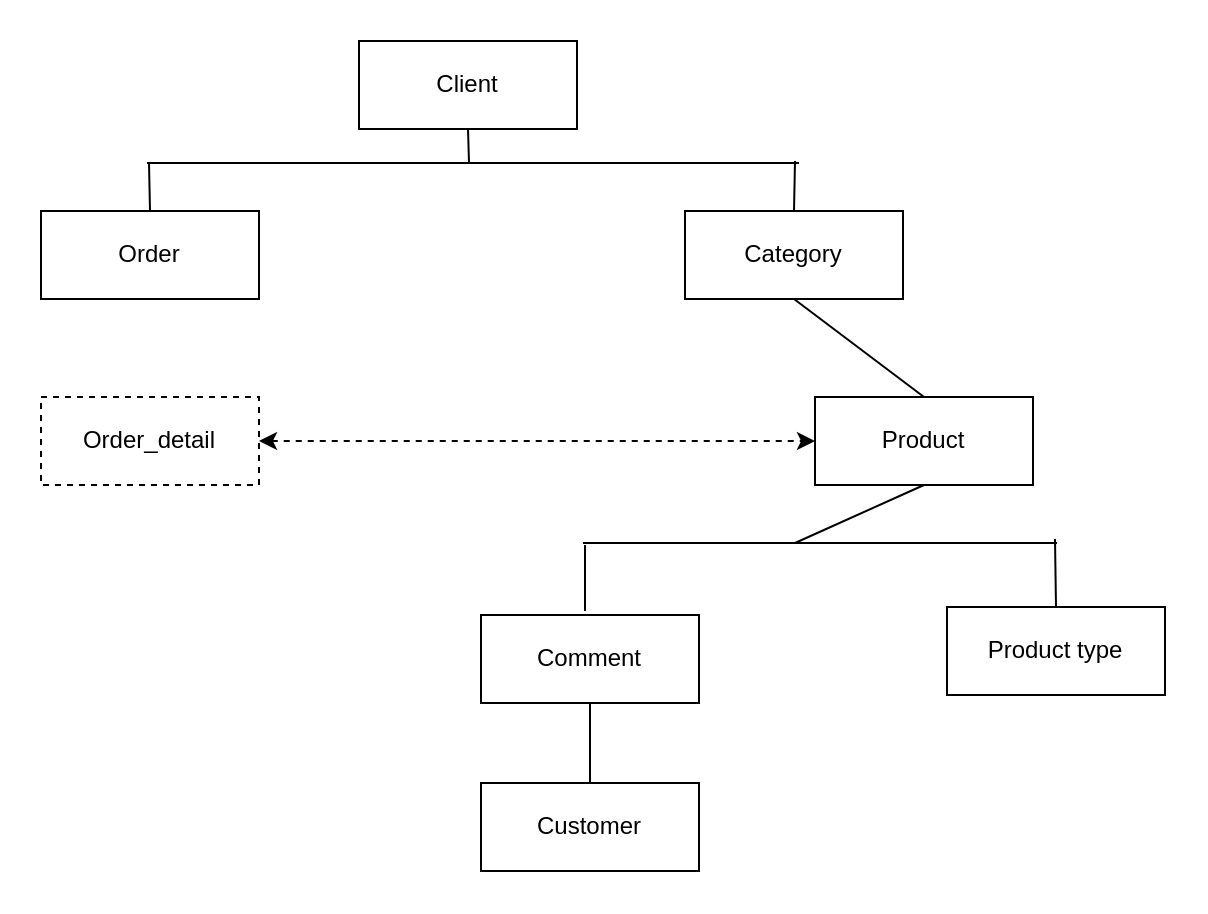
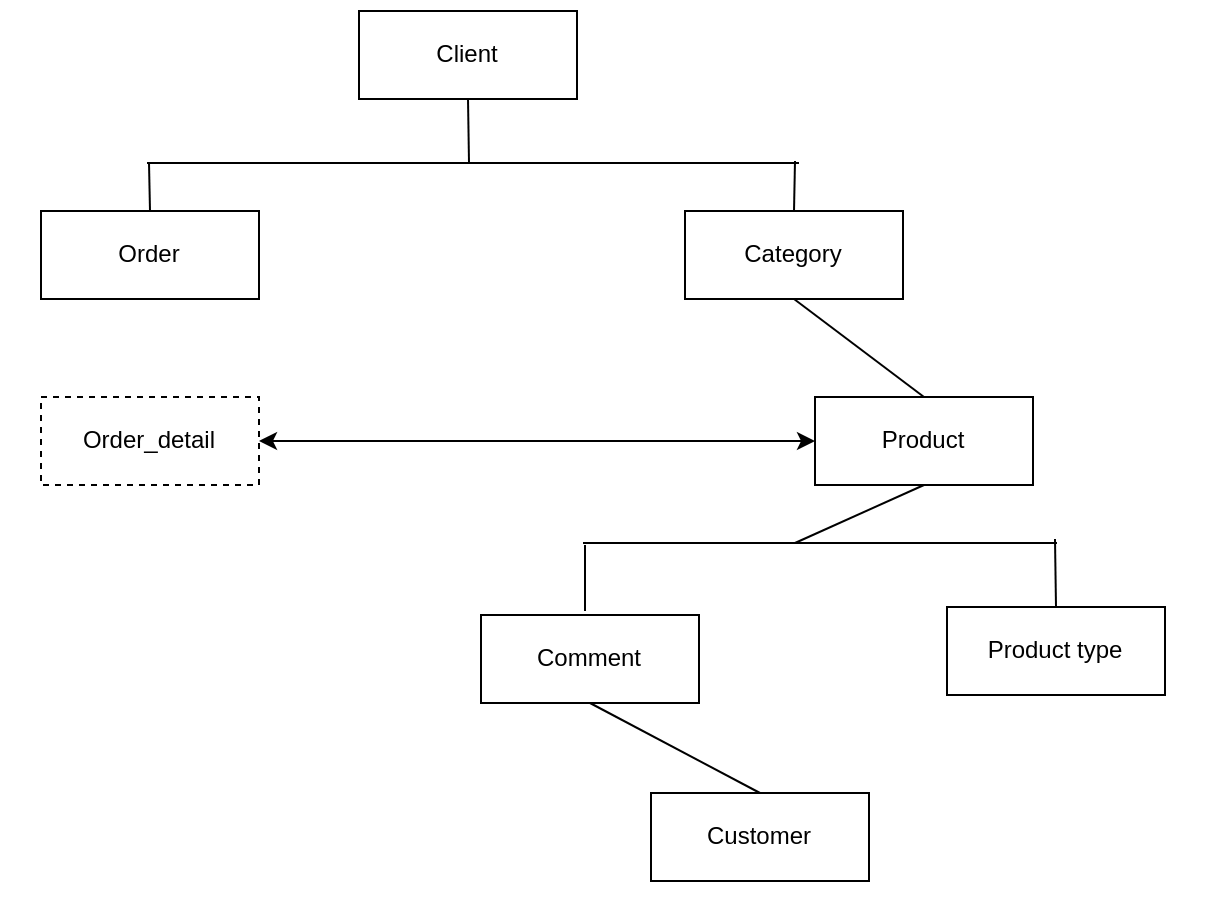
(468, 85) -> (468, 55)
(537, 441) -> (537, 441)
(590, 827) -> (760, 837)
